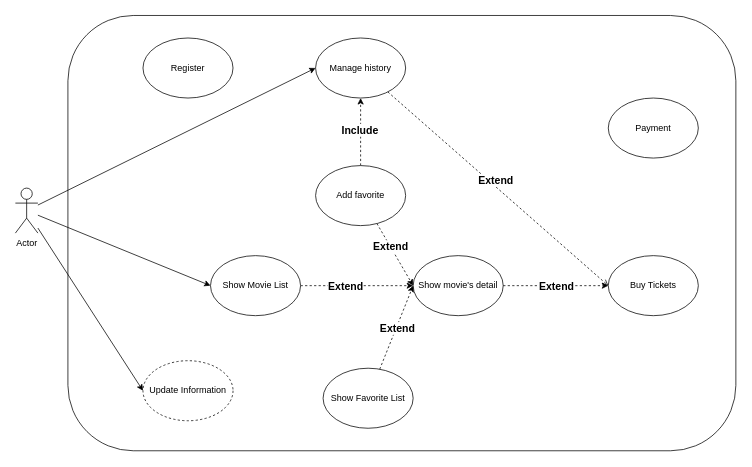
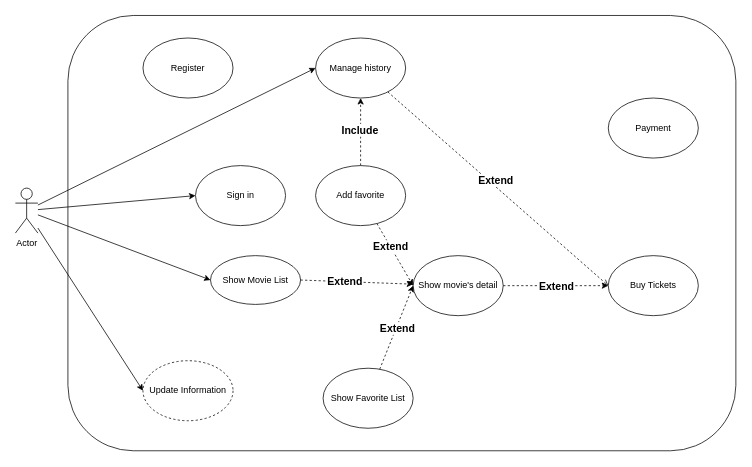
none -> (240, 195)
none -> (114, 203)
(255, 285) -> (255, 280)
